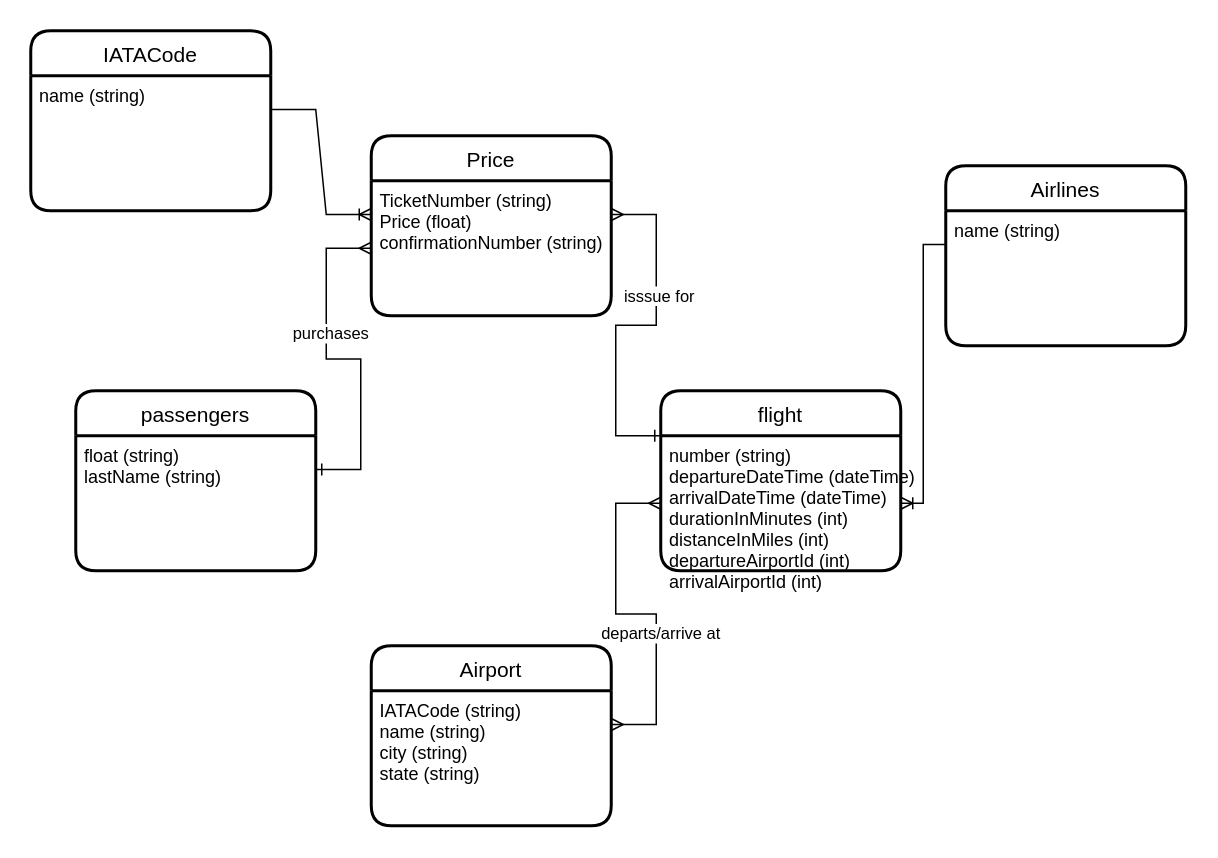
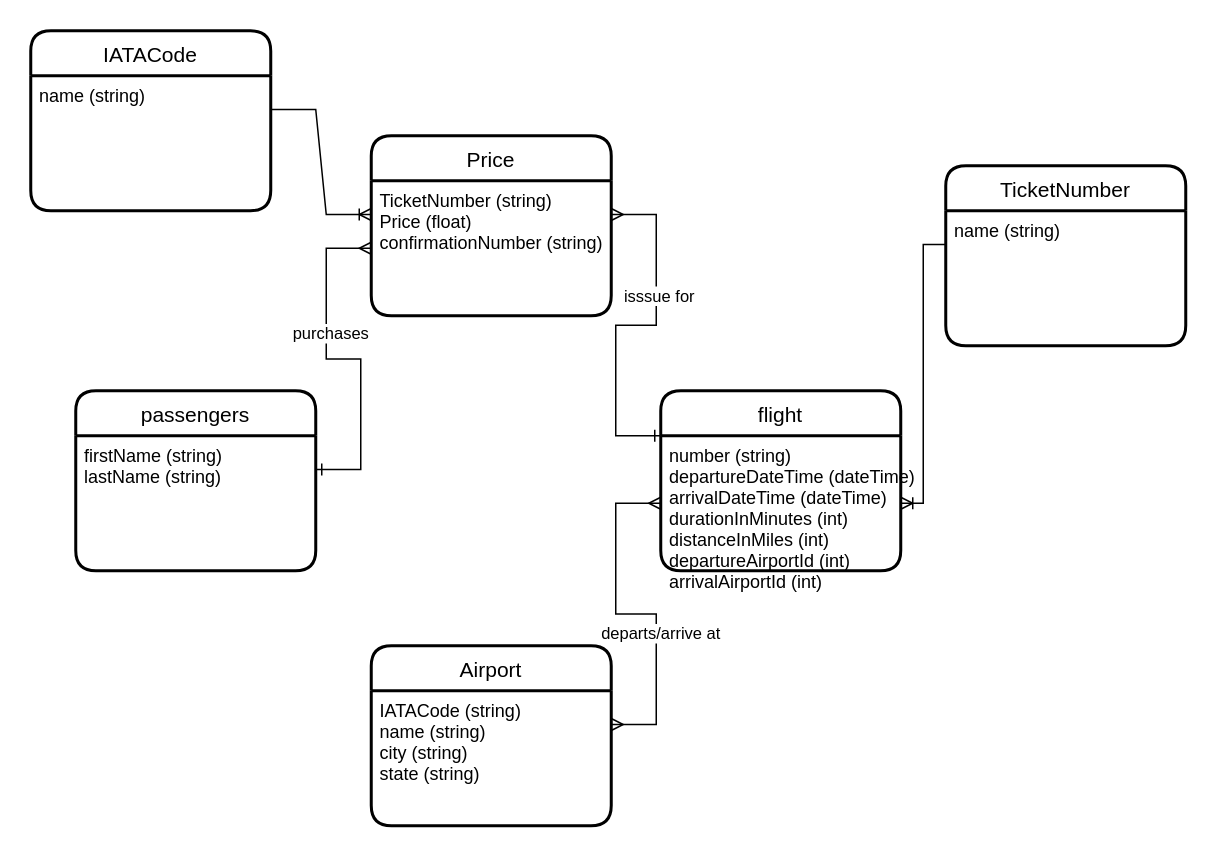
(1065, 190) -> (1065, 190)
(148, 456) -> (168, 456)
